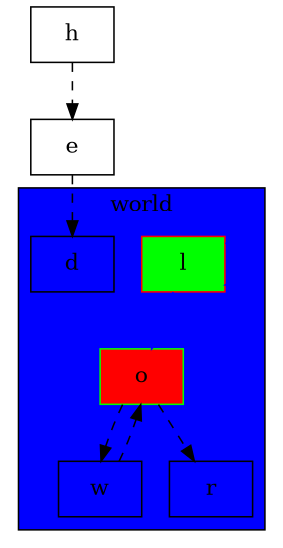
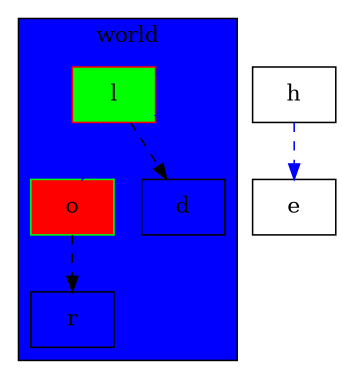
(72, 83) -> (294, 143)
(72, 198) -> (145, 144)
(100, 489) -> none
